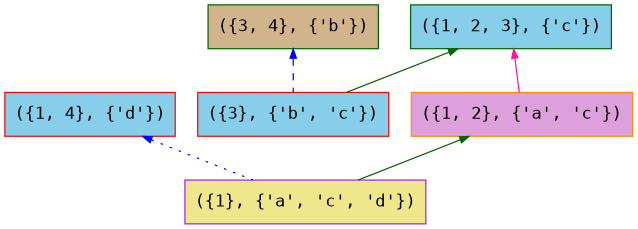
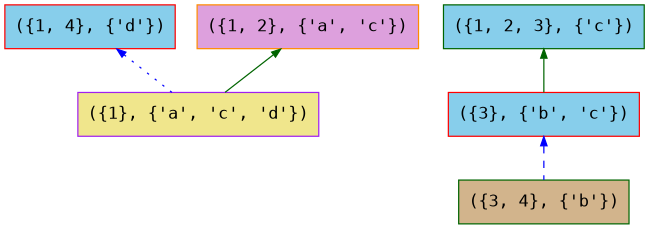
(293, 75) -> (544, 163)
(517, 75) -> none
